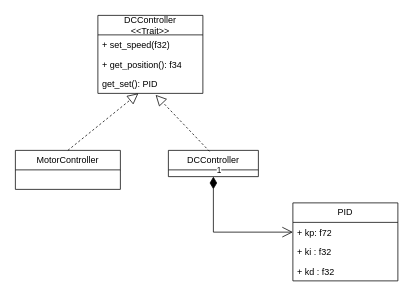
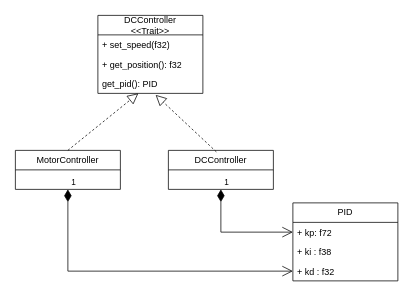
(149, 65) -> (149, 65)
(135, 85) -> (134, 85)
(213, 164) -> (221, 170)
(317, 253) -> (317, 253)
none -> (288, 271)
